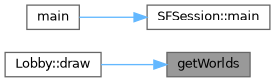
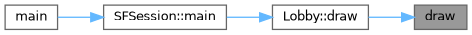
none -> (243, 17)
(209, 65) -> (441, 17)
